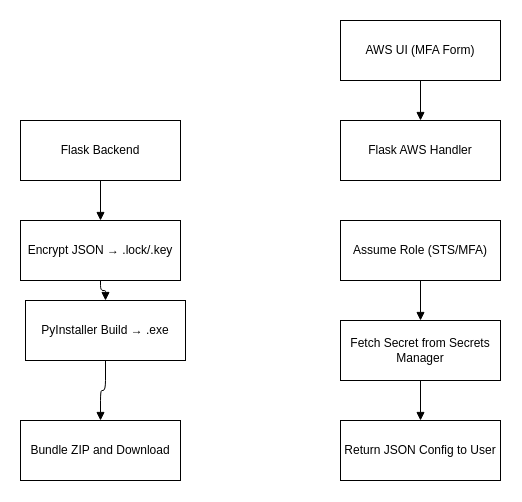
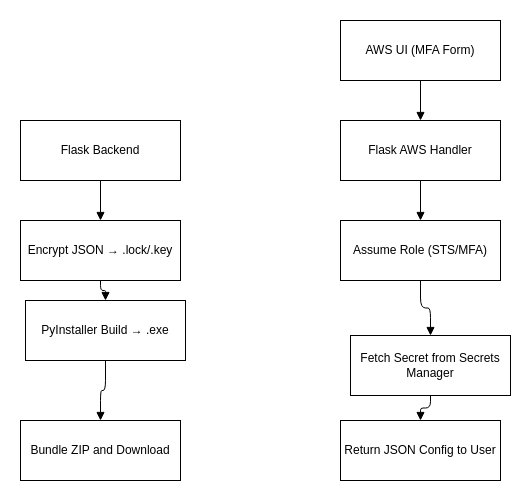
none -> (421, 196)
(421, 351) -> (431, 366)
